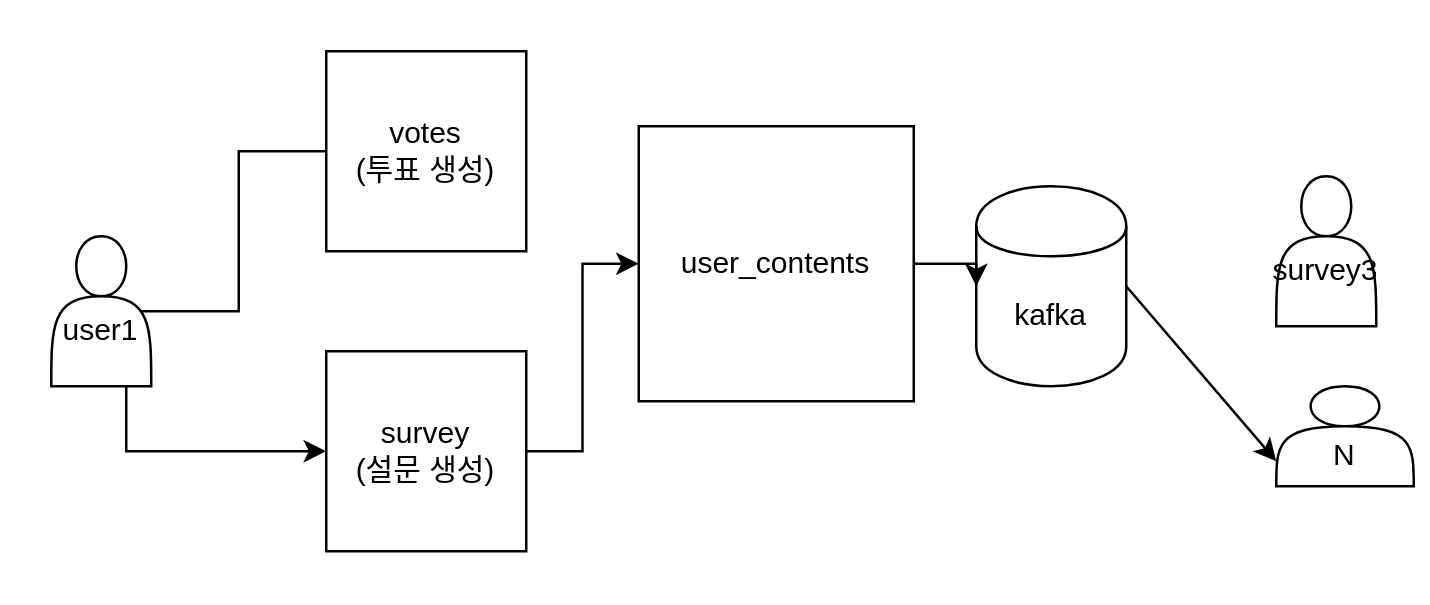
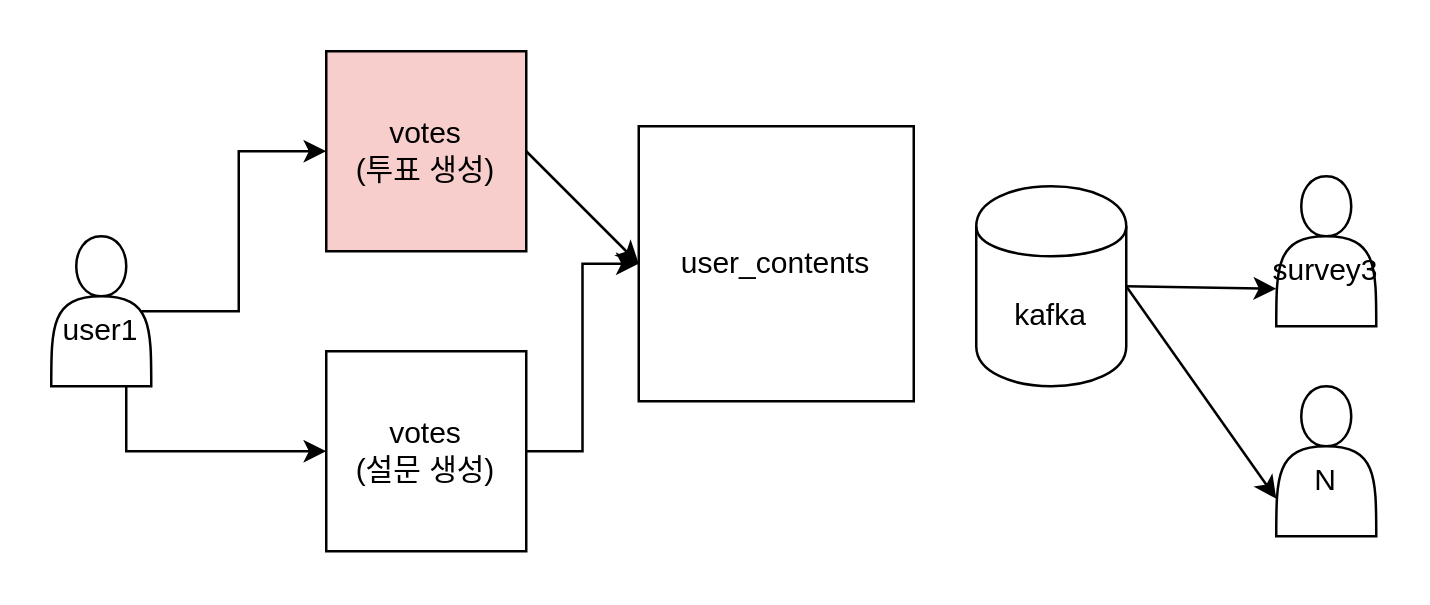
(315, 151) -> (308, 151)
(426, 151) -> (426, 151)
none -> (577, 202)
(948, 264) -> none
none -> (1193, 287)
(1345, 436) -> (1326, 461)
(426, 451) -> (426, 451)
